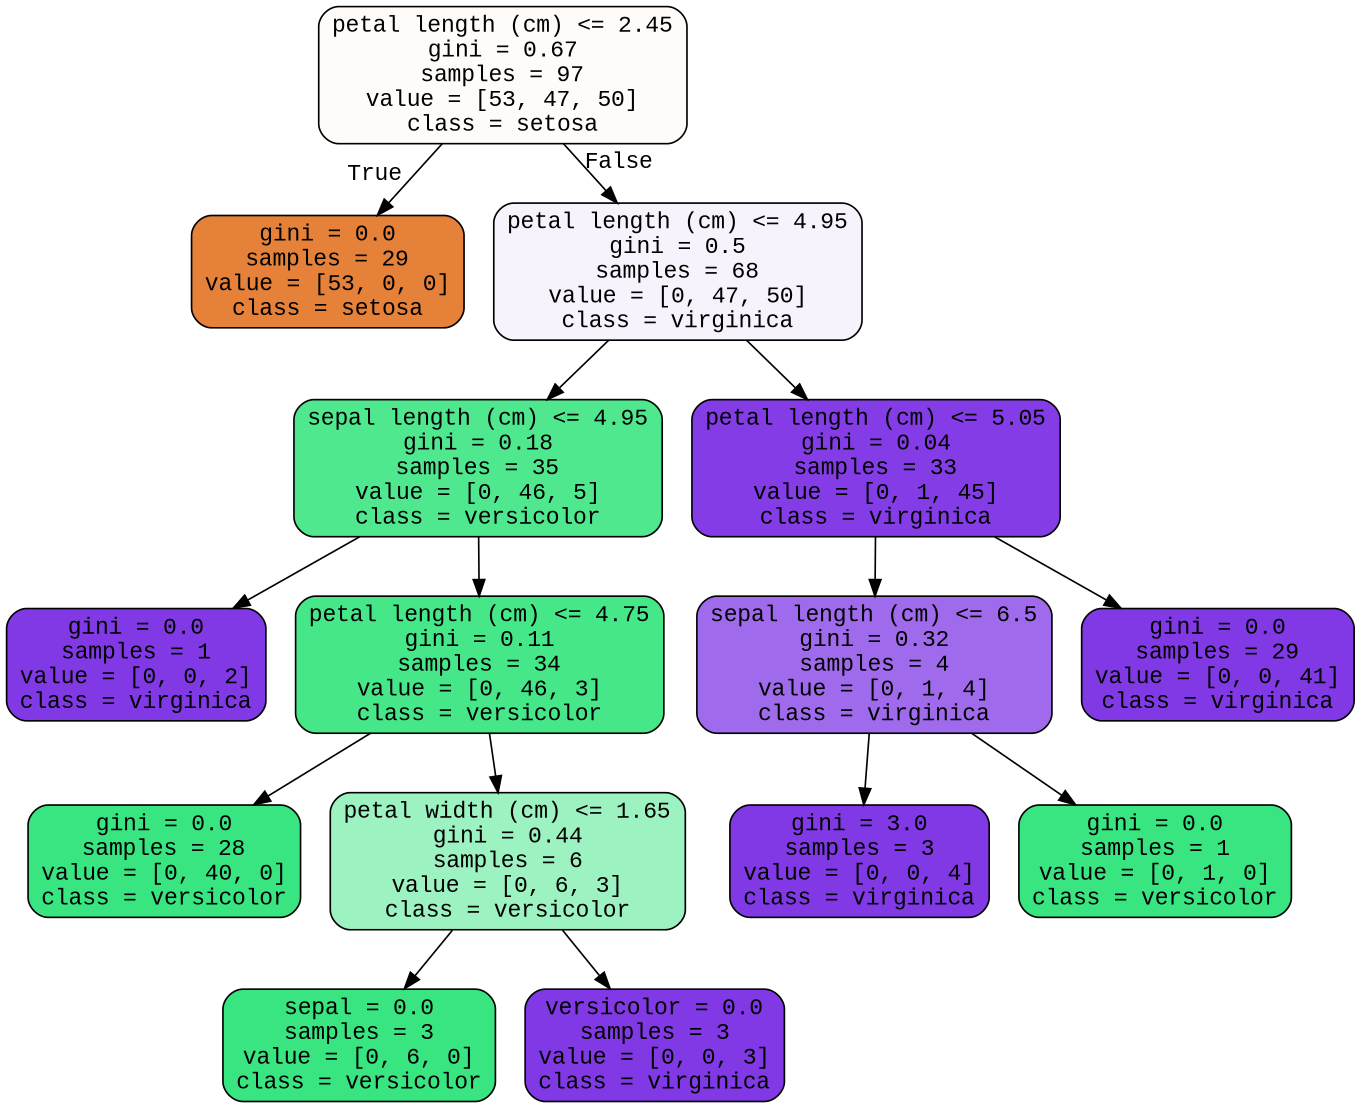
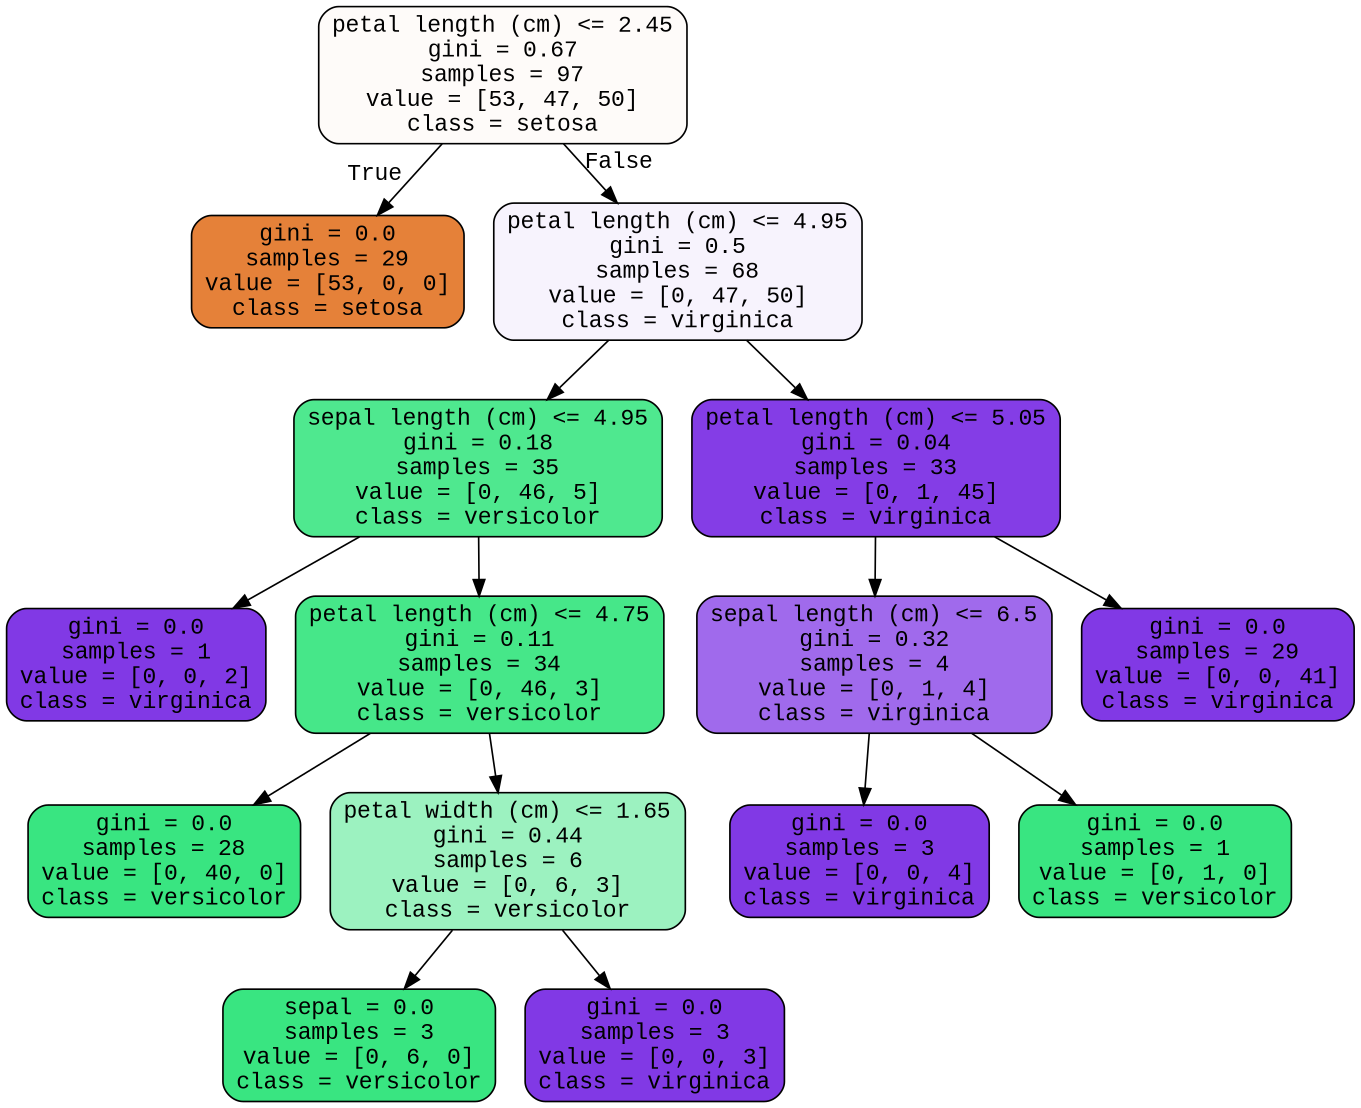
(860, 861) -> (860, 861)
(655, 1045) -> (655, 1045)
